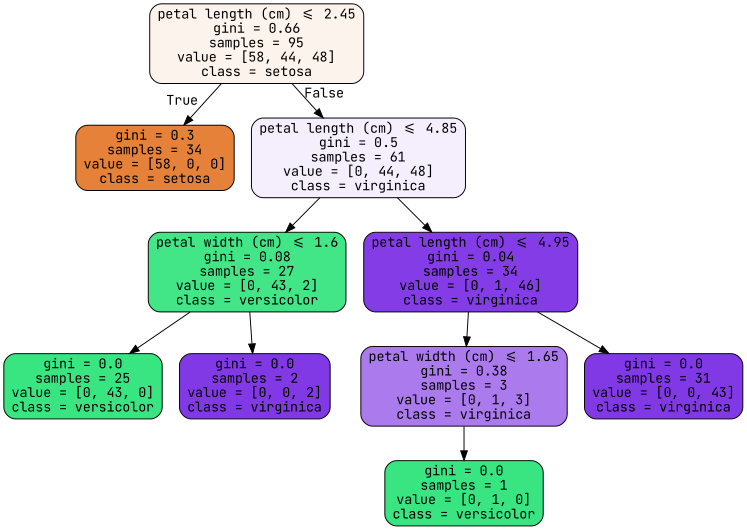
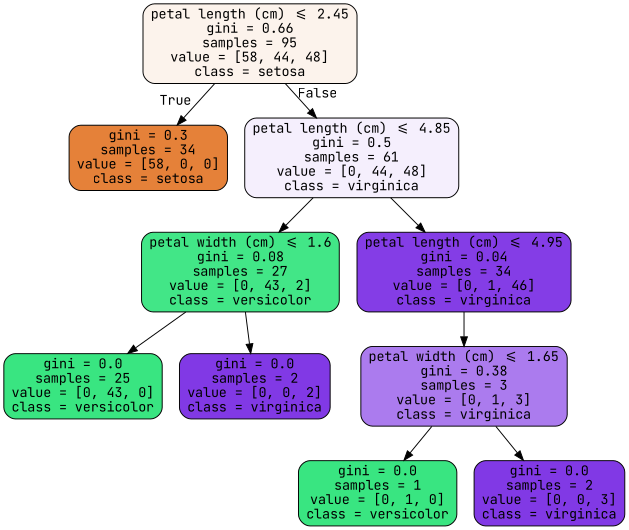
(664, 386) -> none
none -> (549, 493)
